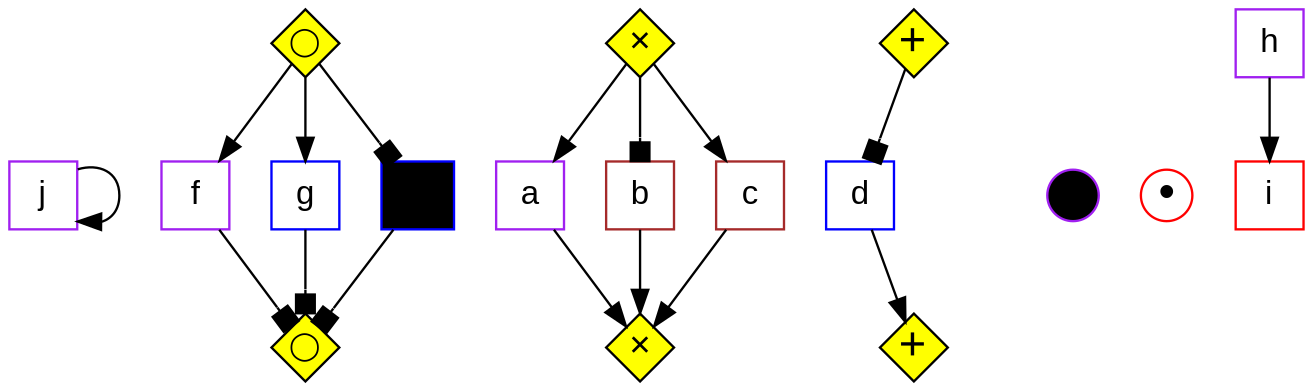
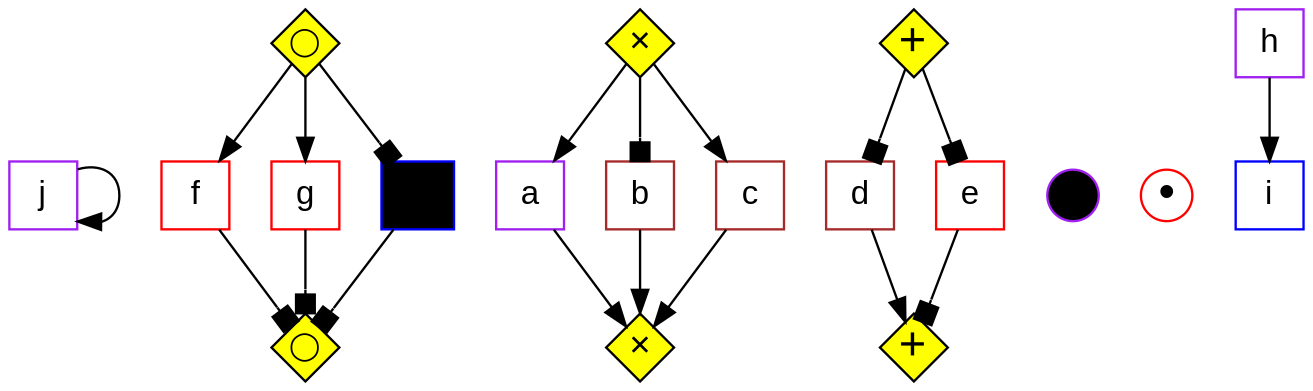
(195, 195) -> (195, 195)
(305, 195) -> (305, 195)
(860, 195) -> (860, 195)
none -> (970, 195)
(1270, 195) -> (1270, 195)
